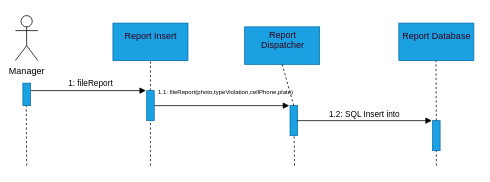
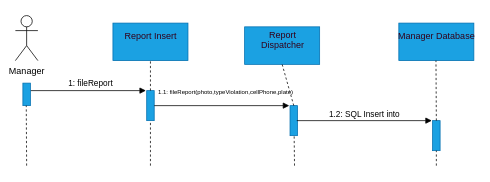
(437, 42) -> (437, 42)
